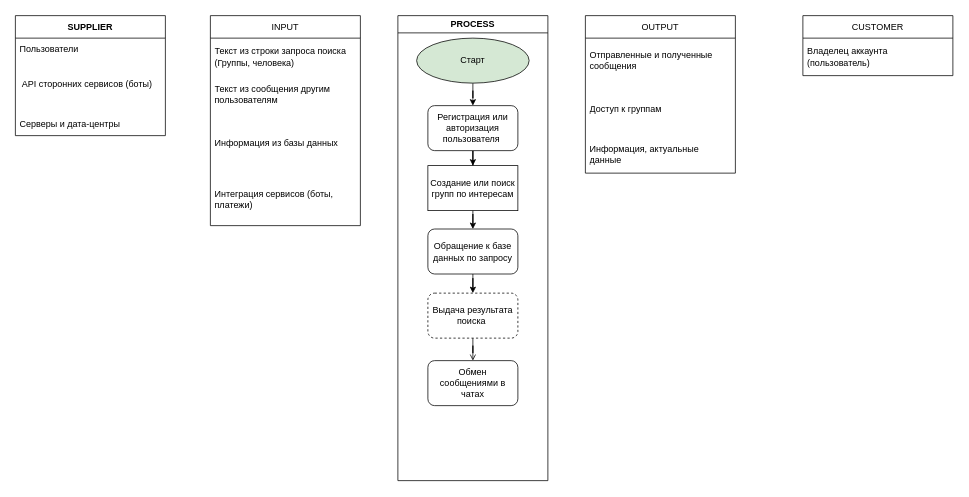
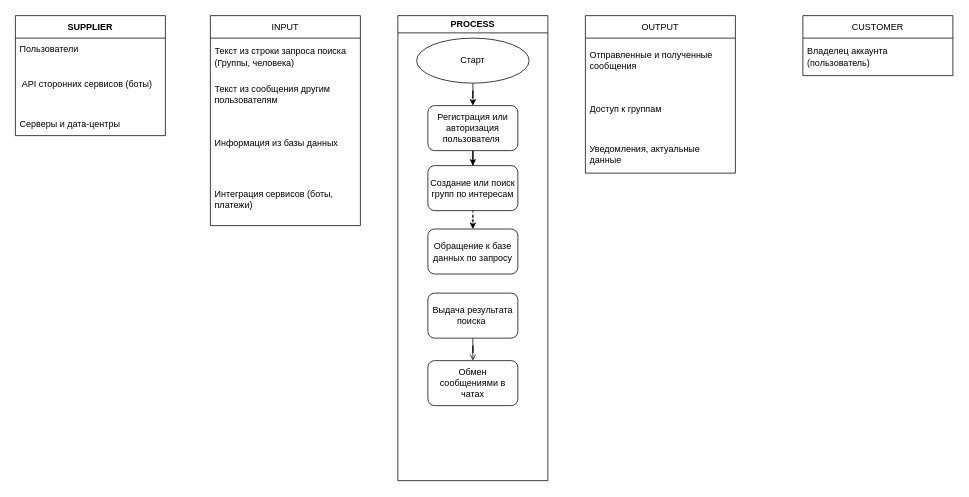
(473, 60) -> (473, 60)
(659, 154) -> (661, 154)
(473, 188) -> (473, 188)
(473, 222) -> (473, 222)
(473, 285) -> none
(473, 315) -> (473, 315)
